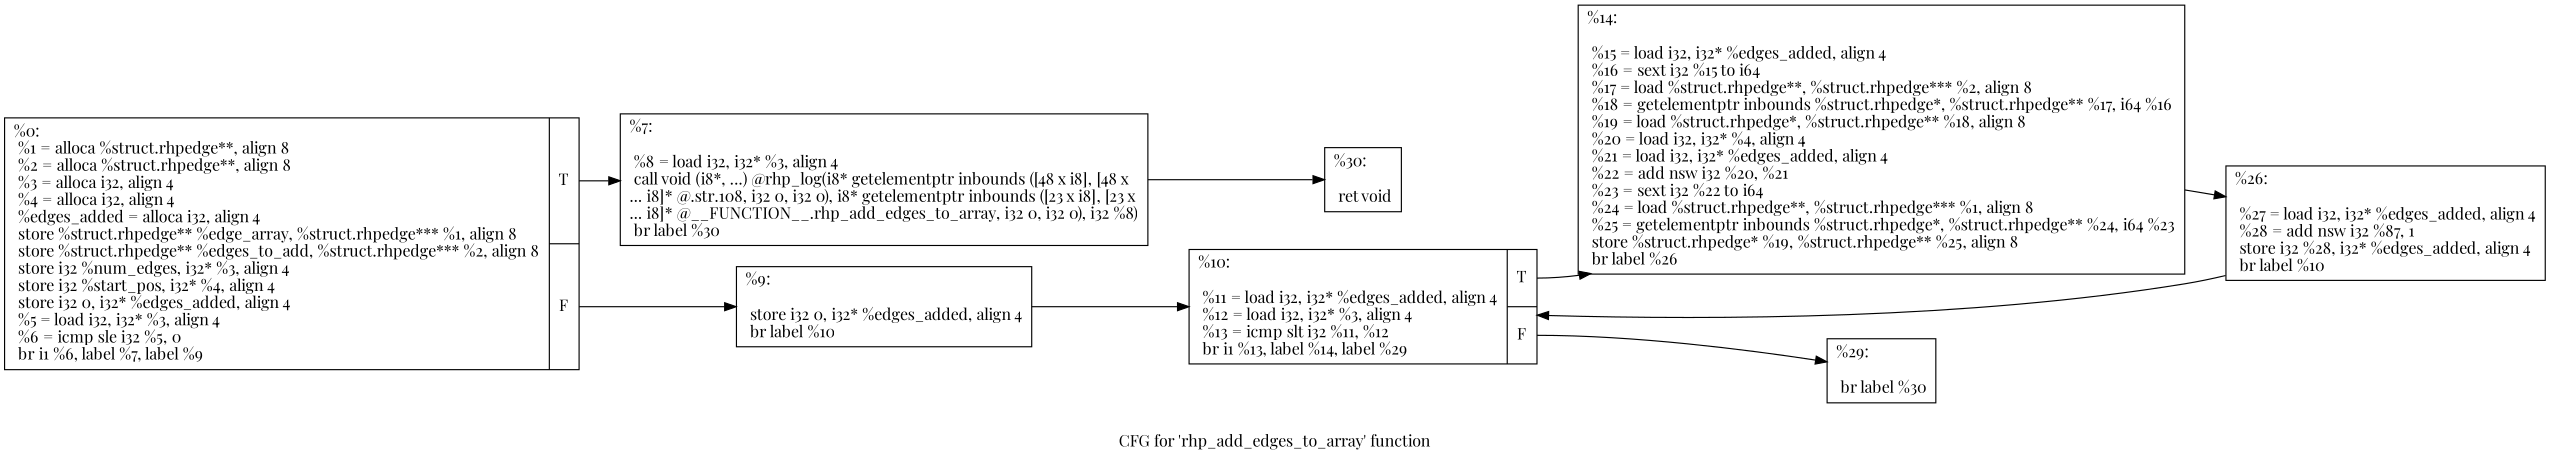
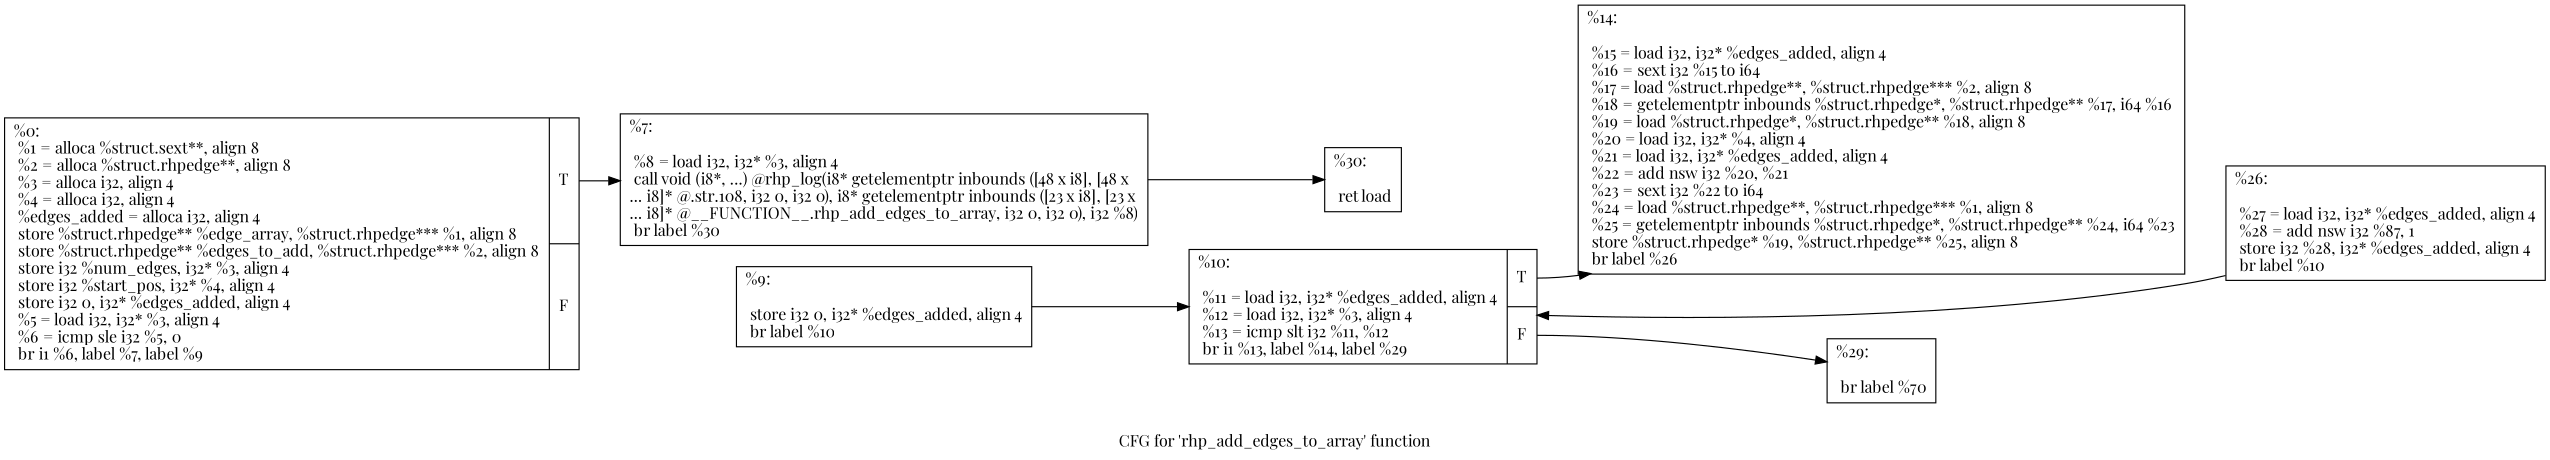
(152, 149) -> (137, 149)
(2200, 192) -> none
(1363, 197) -> (1363, 197)
(652, 307) -> none
(1881, 388) -> (1881, 388)
